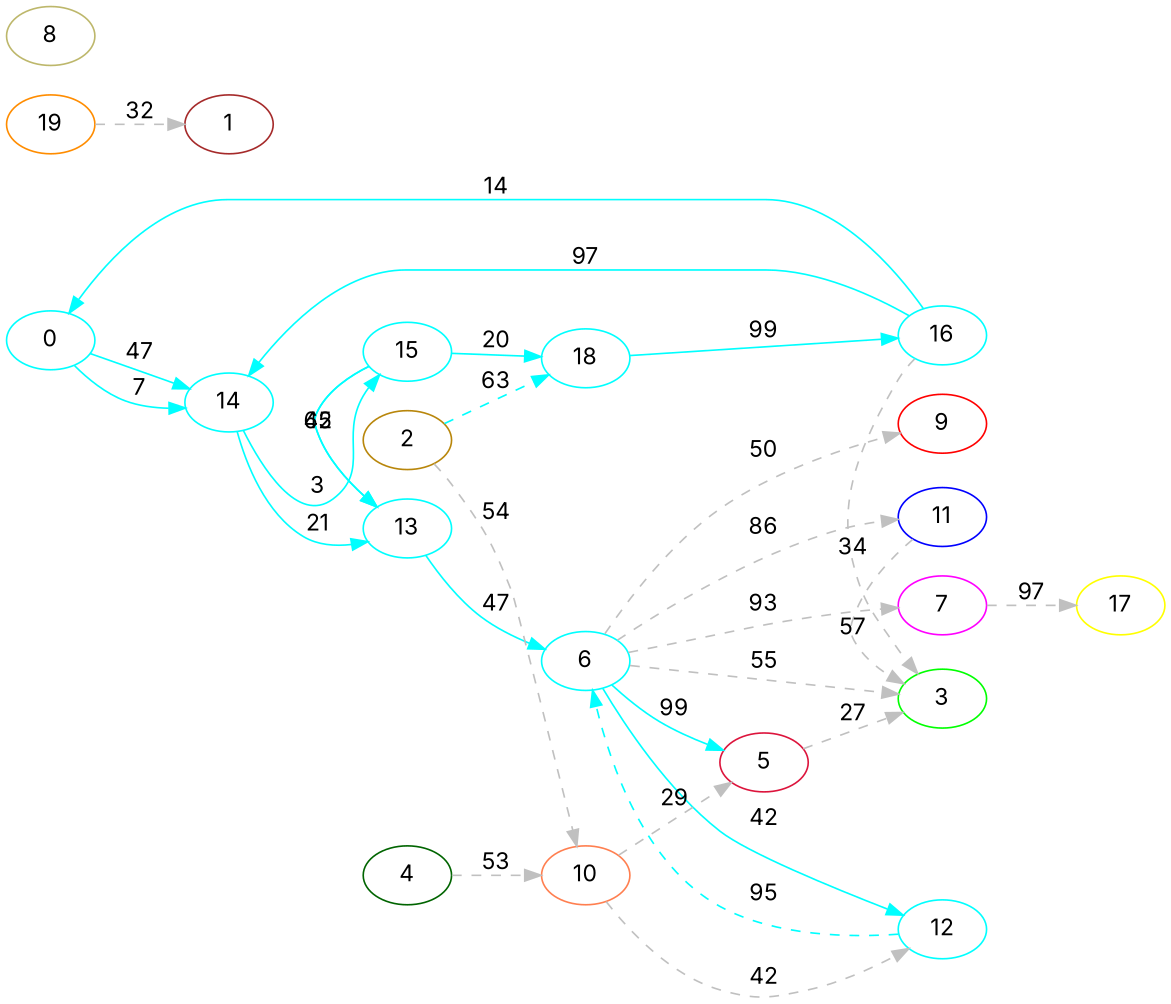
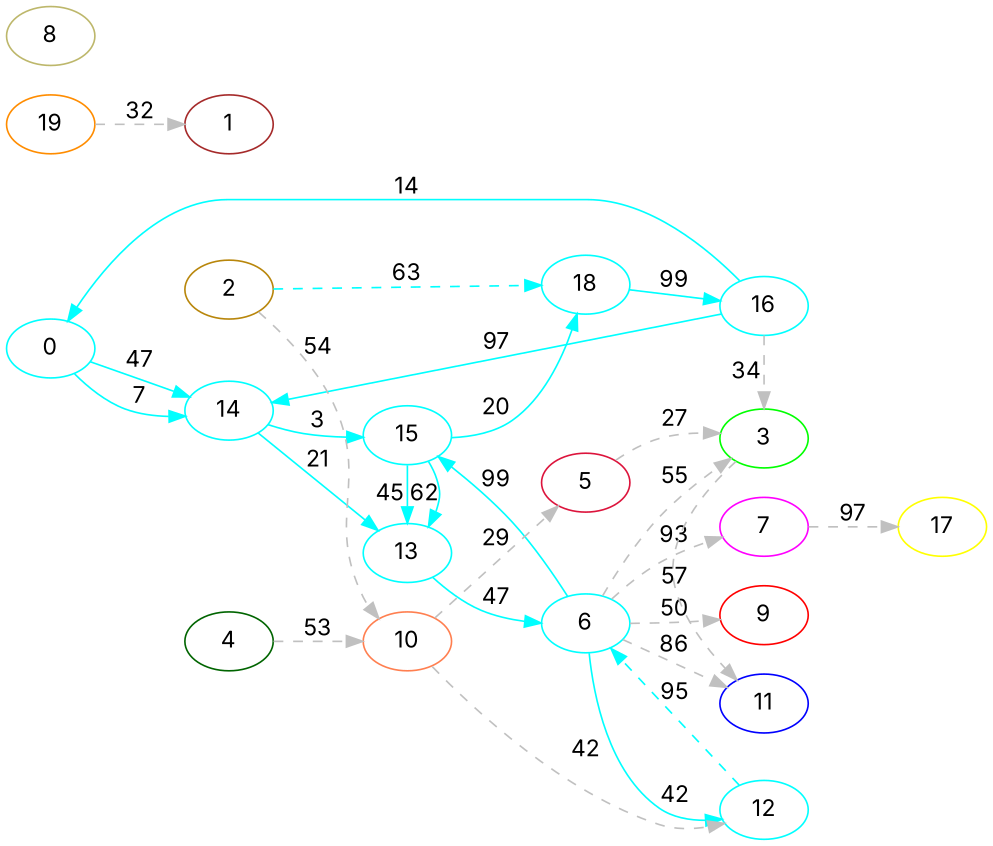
(852, 622) -> (673, 568)
(657, 720) -> (516, 526)
